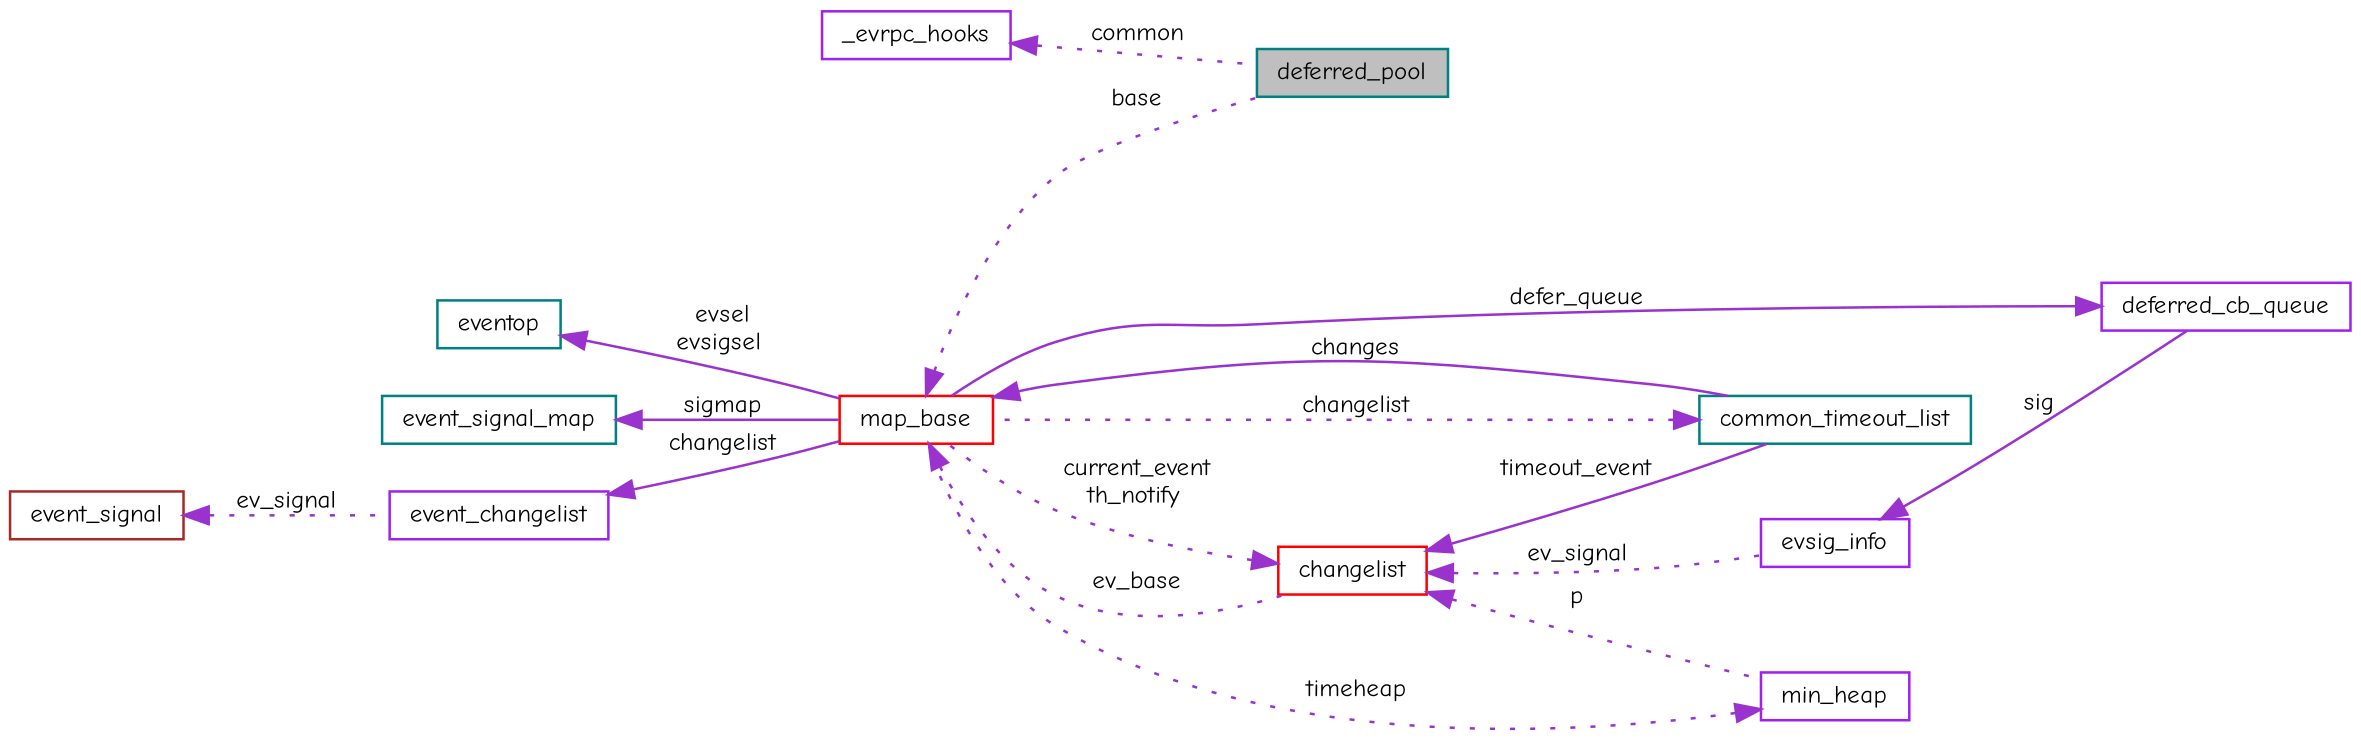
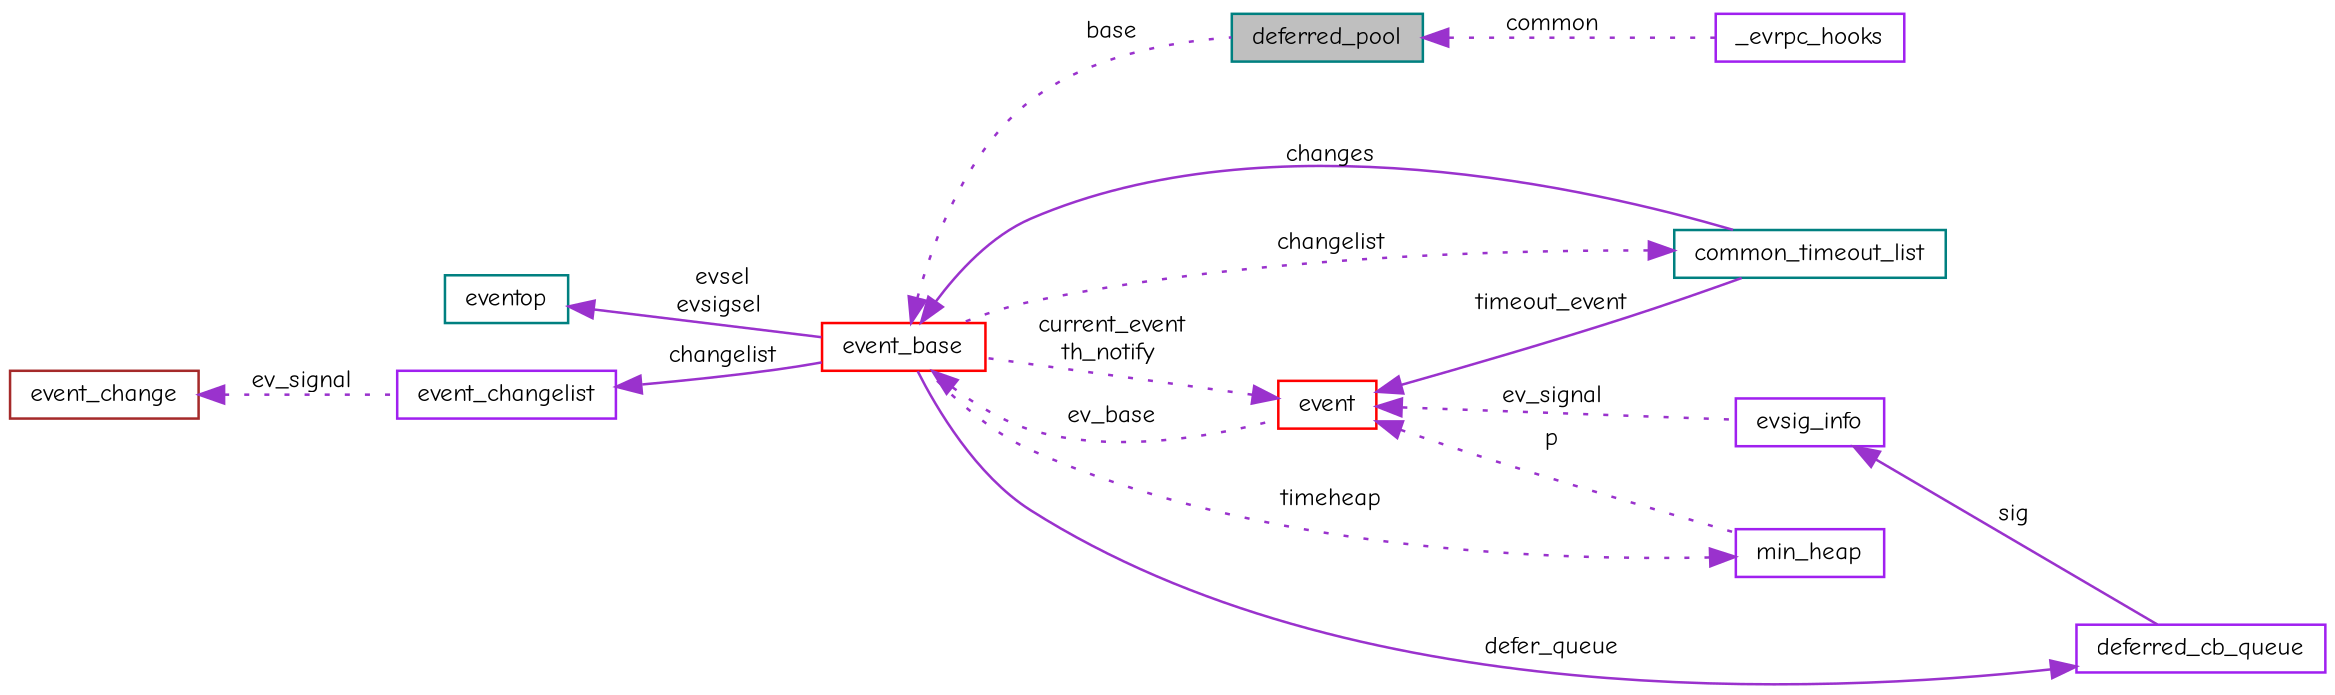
(1147, 55) -> (1582, 38)
(499, 420) -> none
(916, 420) -> (904, 347)
(97, 515) -> (104, 395)
(1352, 571) -> (1327, 405)
